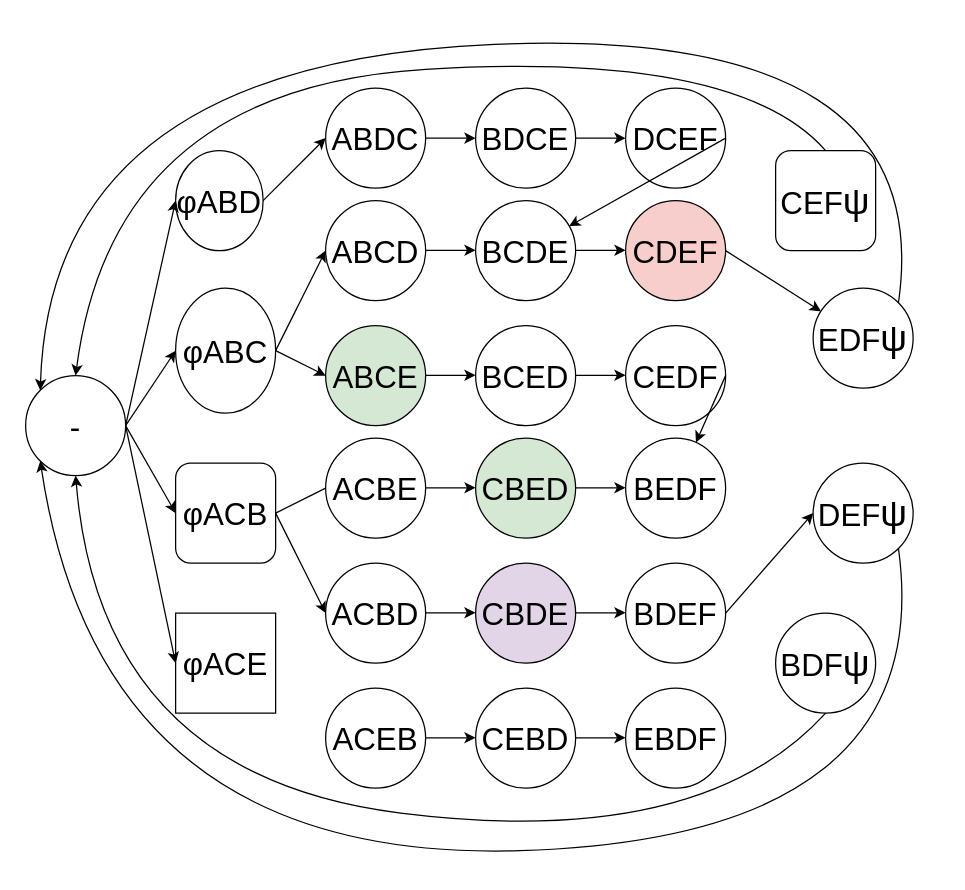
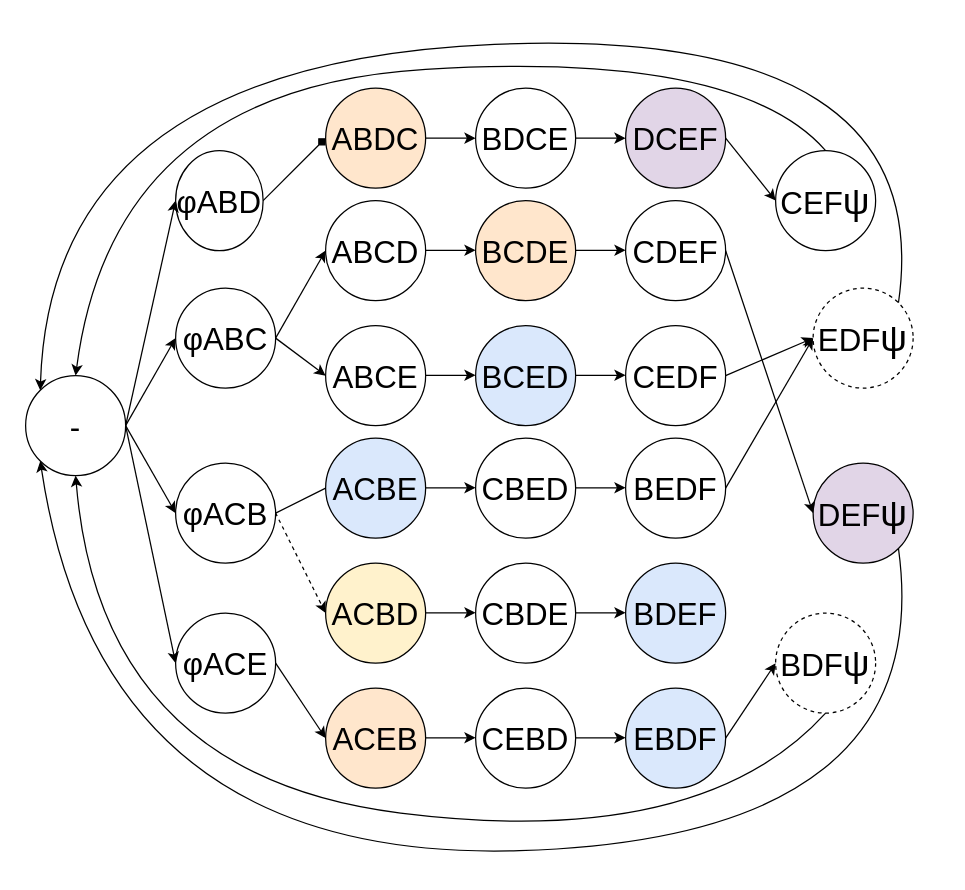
(376, 138) -> (376, 138)
(676, 138) -> (676, 138)
(319, 145) -> (318, 146)
(651, 180) -> (748, 167)
(826, 201) -> (826, 201)
(526, 251) -> (526, 251)
(676, 251) -> (676, 251)
(770, 279) -> (769, 379)
(863, 338) -> (863, 338)
(226, 351) -> (226, 338)
(376, 376) -> (376, 376)
(526, 376) -> (526, 376)
(712, 406) -> (766, 358)
none -> (768, 415)
(376, 488) -> (376, 488)
(526, 488) -> (526, 488)
(226, 513) -> (226, 513)
(863, 513) -> (863, 513)
(299, 560) -> (299, 560)
(767, 565) -> none
(376, 613) -> (376, 613)
(526, 613) -> (526, 613)
(676, 613) -> (676, 613)
(226, 663) -> (226, 663)
(826, 663) -> (826, 663)
none -> (299, 697)
none -> (749, 704)
(376, 738) -> (376, 738)
(676, 738) -> (676, 738)
